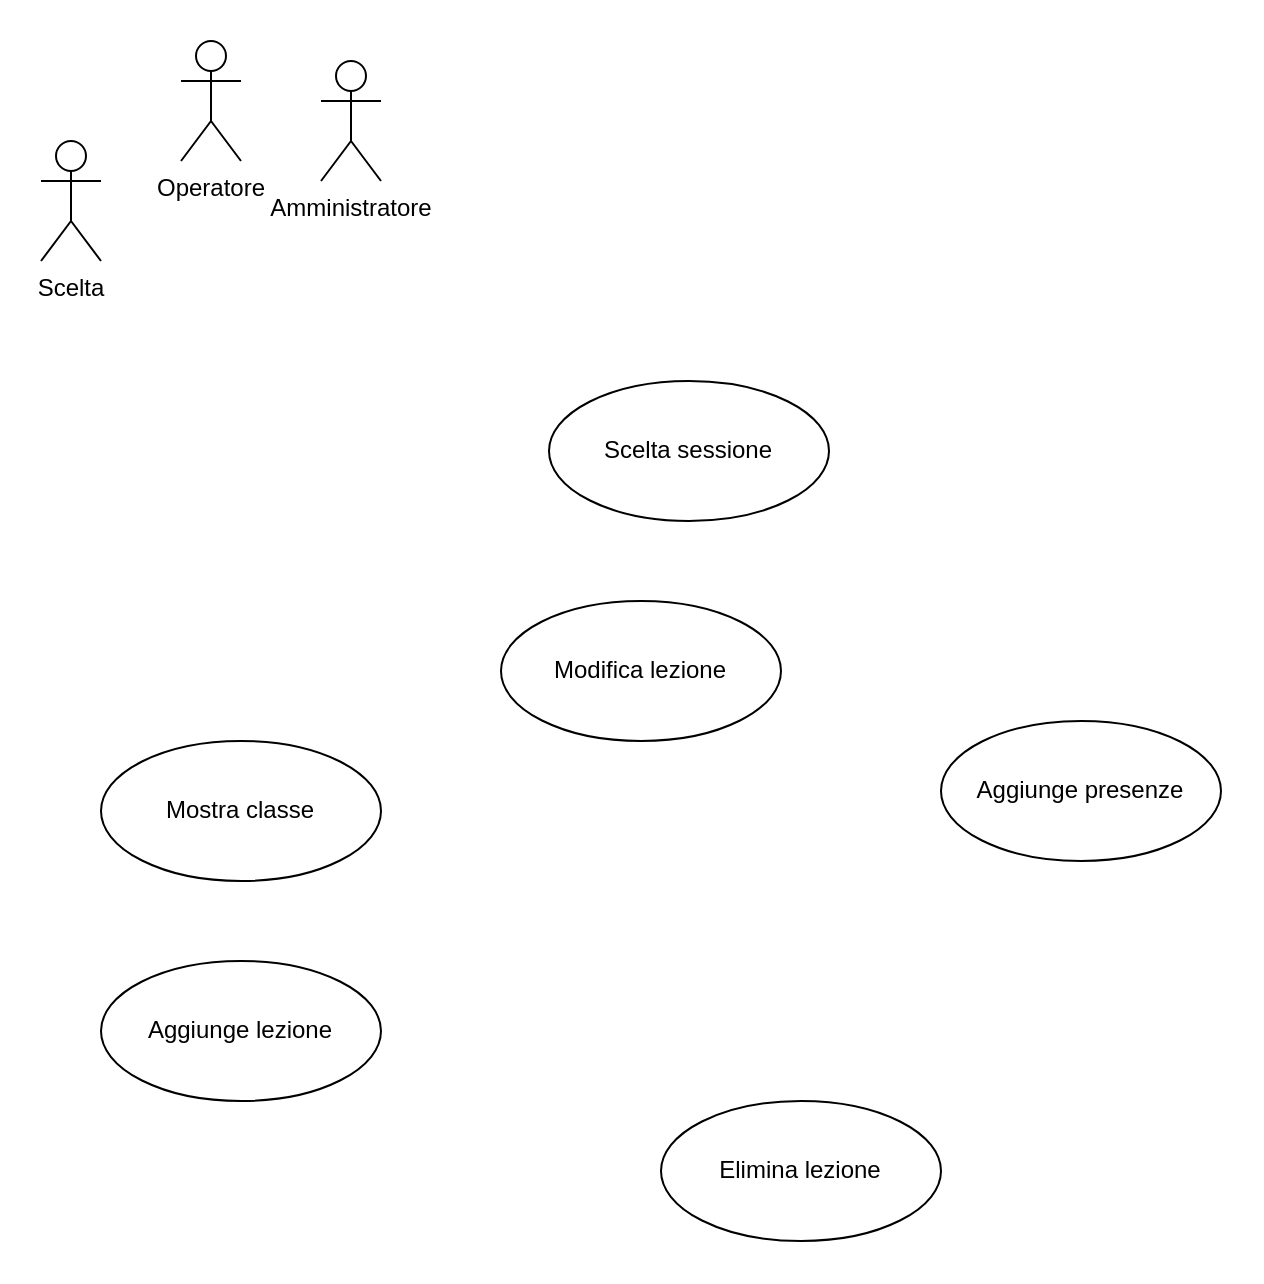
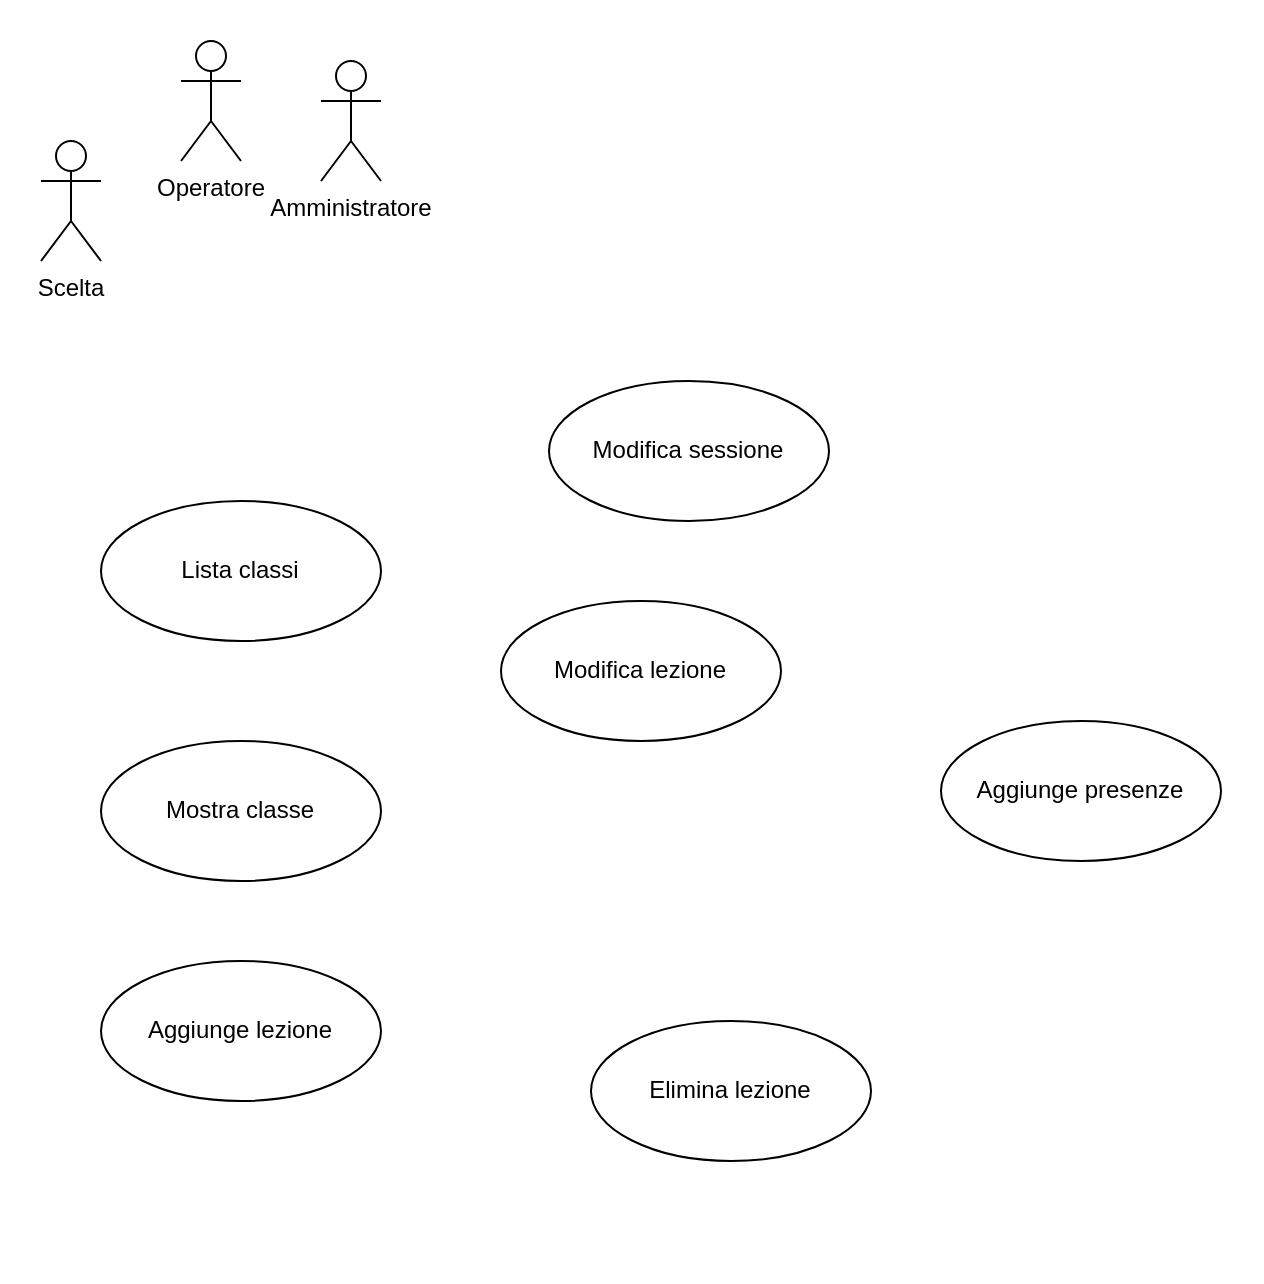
(689, 451) -> (689, 451)
none -> (241, 571)
(801, 1171) -> (731, 1091)
